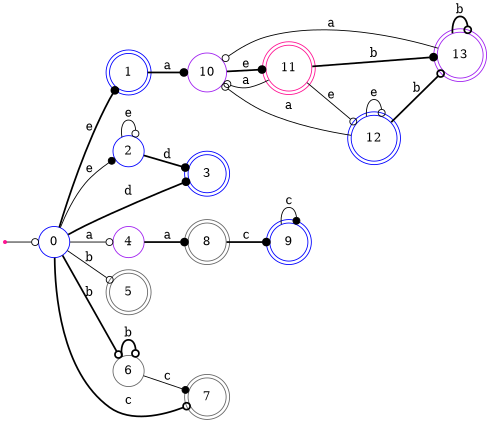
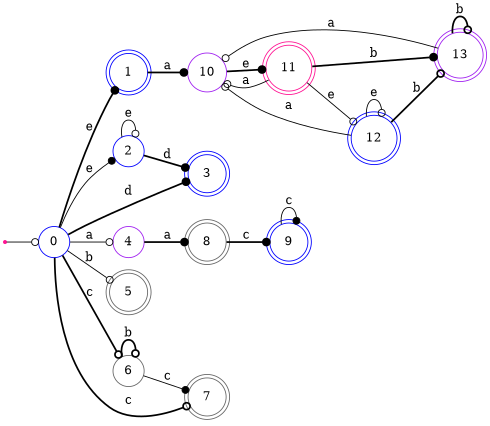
(90, 293) -> (90, 293)
